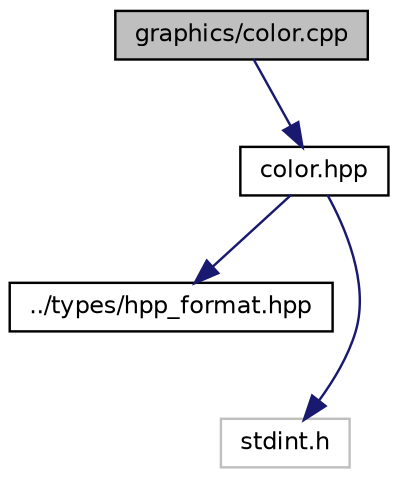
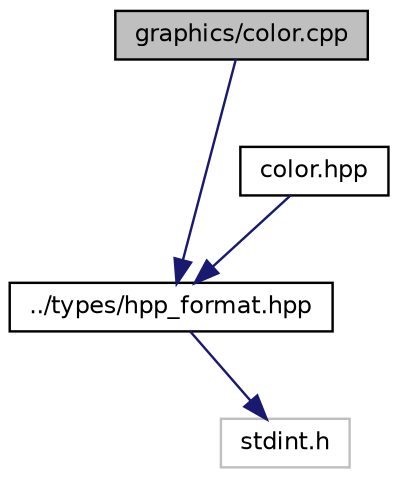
(272, 93) -> (209, 159)
(360, 300) -> (220, 366)
